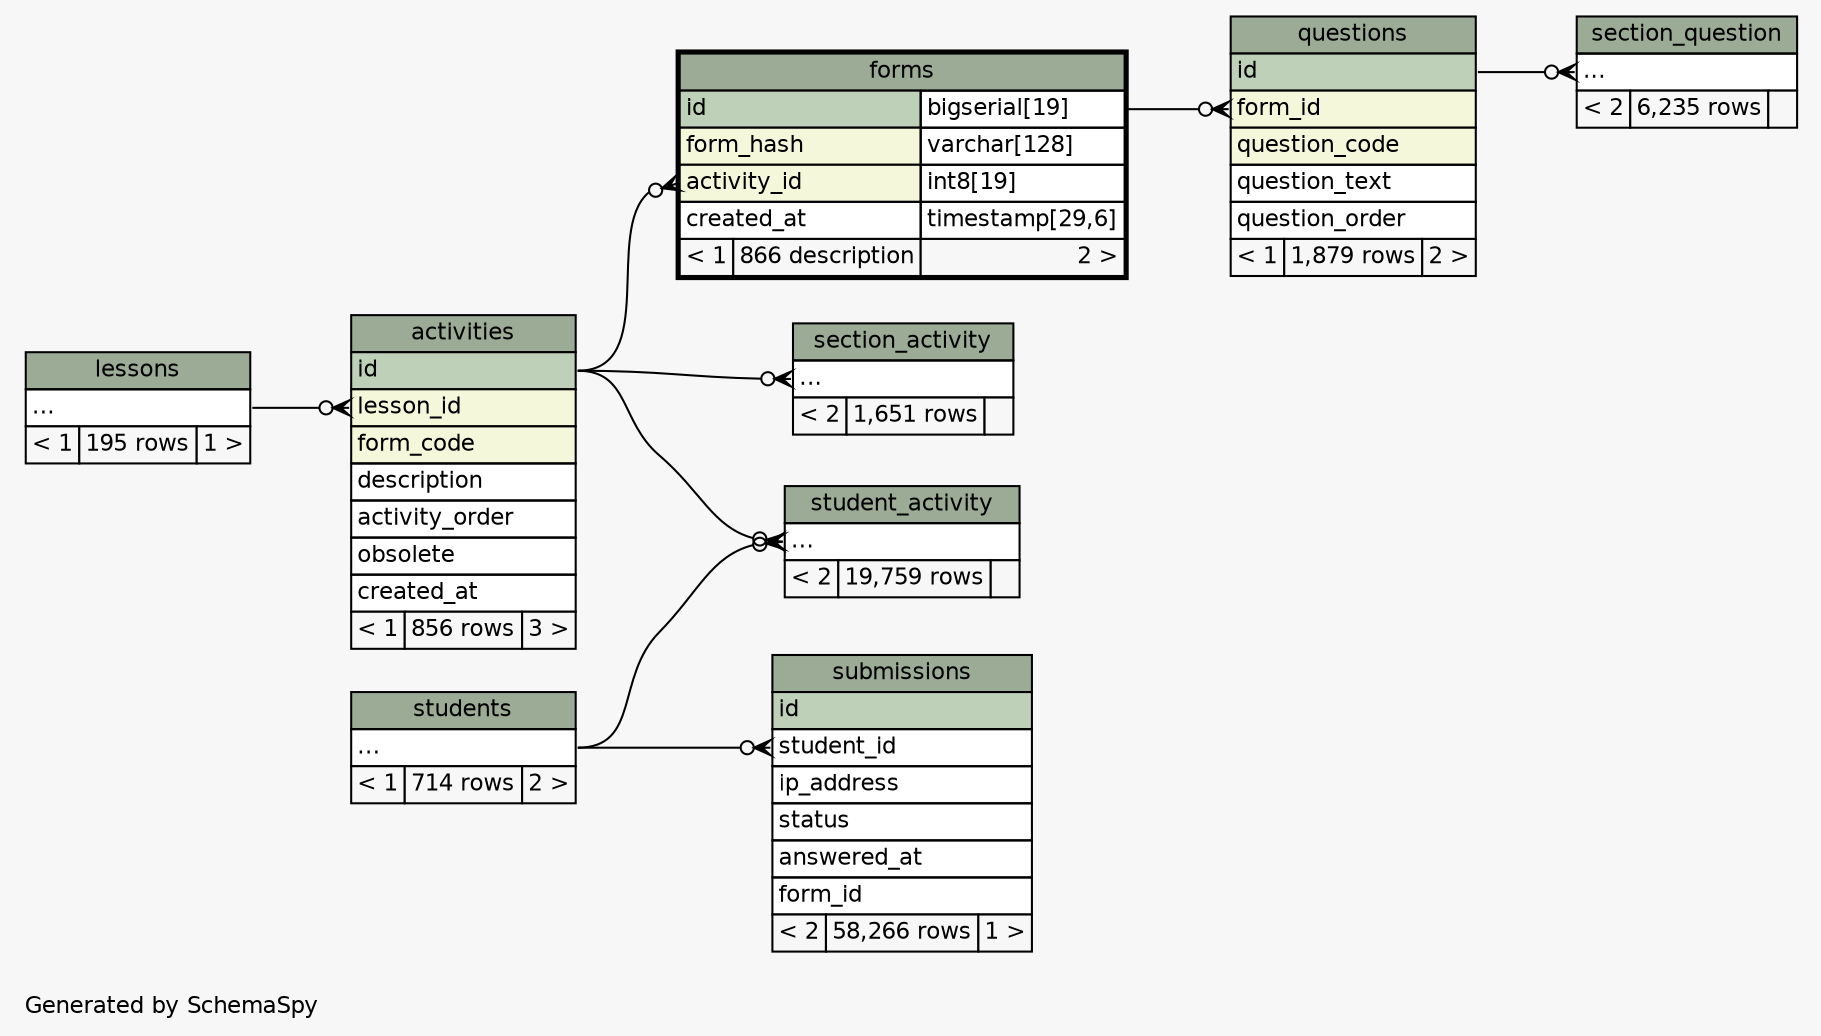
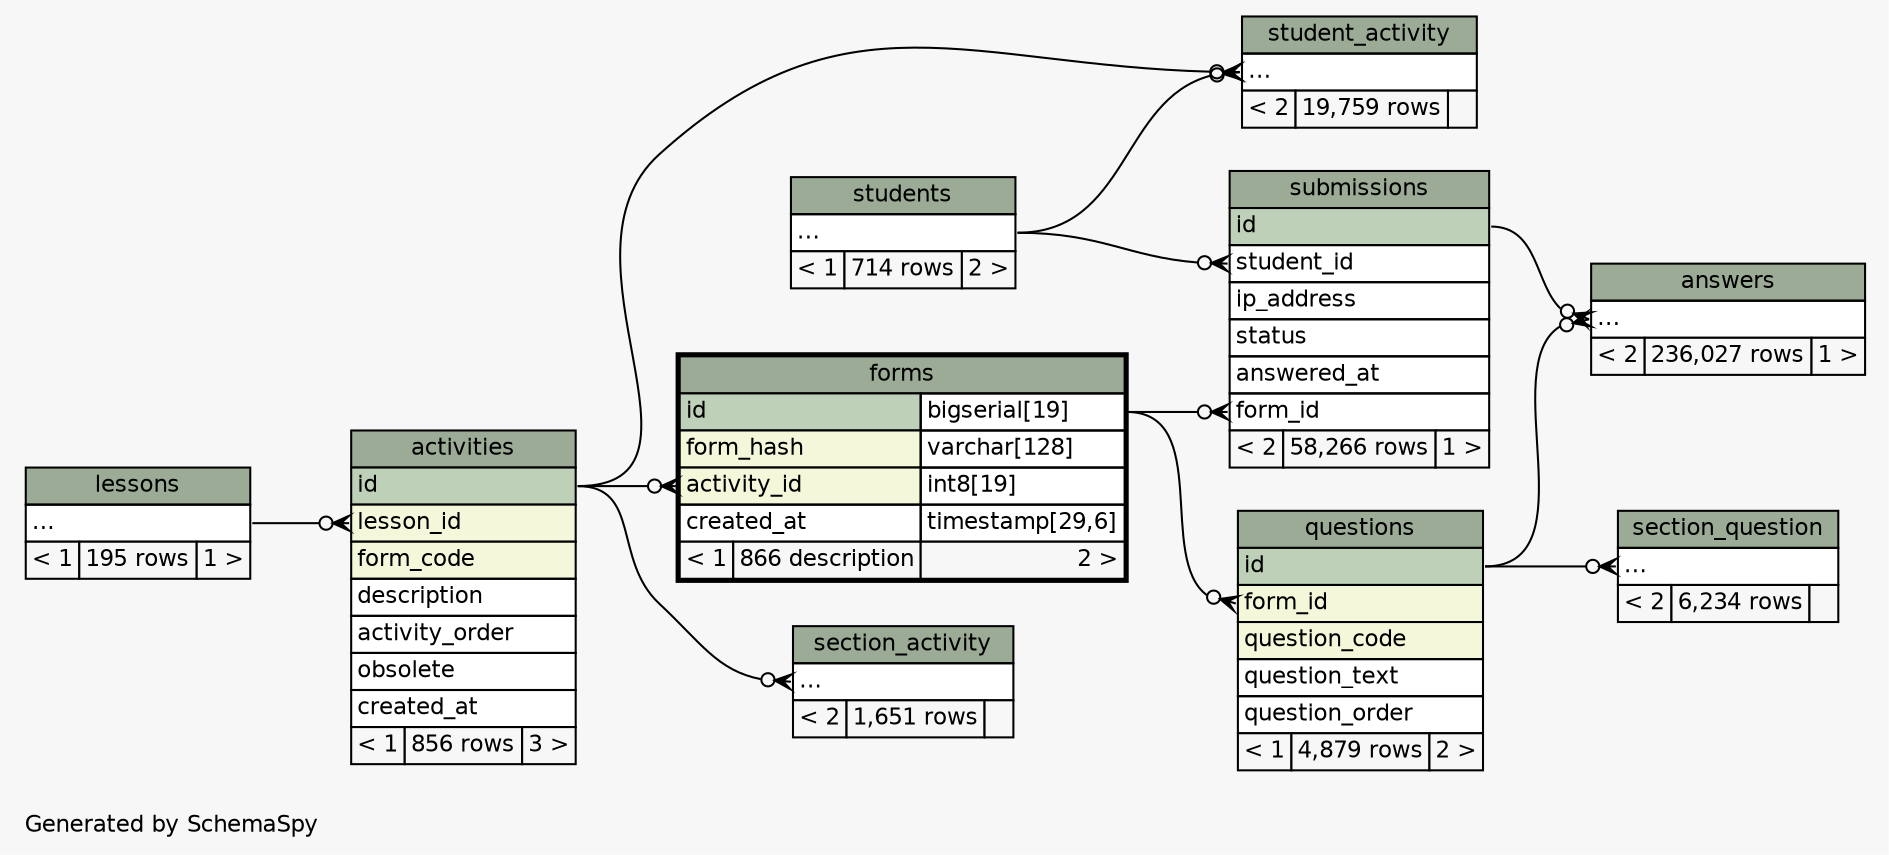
(1699, 108) -> (1740, 602)
(1353, 256) -> (1360, 751)
none -> (1727, 319)
none -> (1164, 412)
